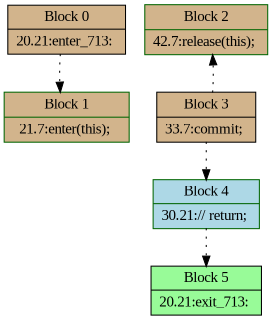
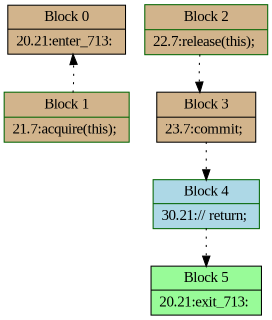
(206, 42) -> (206, 42)
(60, 68) -> (74, 79)
(213, 79) -> (199, 68)
(67, 129) -> (67, 129)
(206, 129) -> (206, 129)
